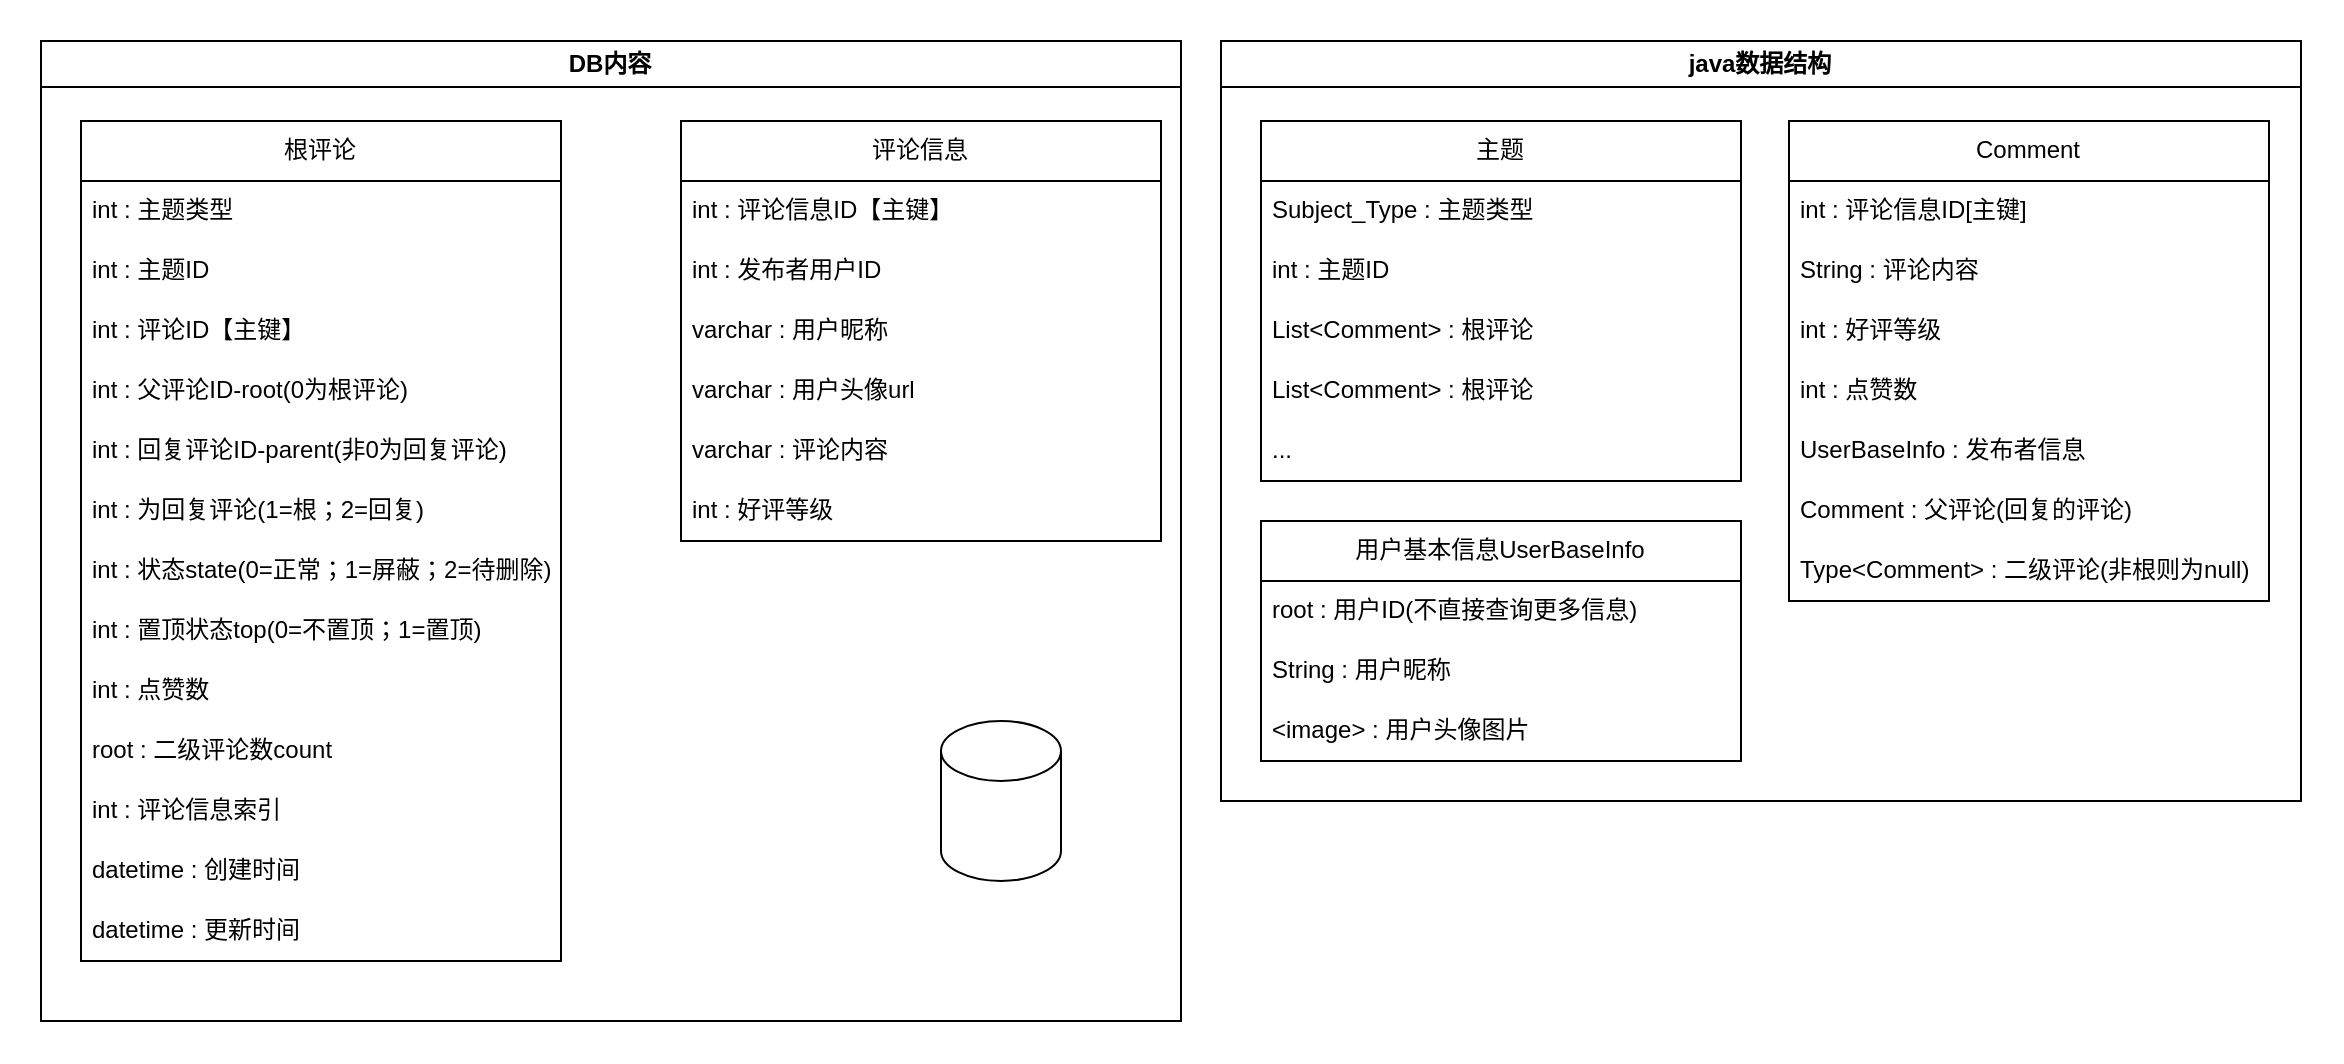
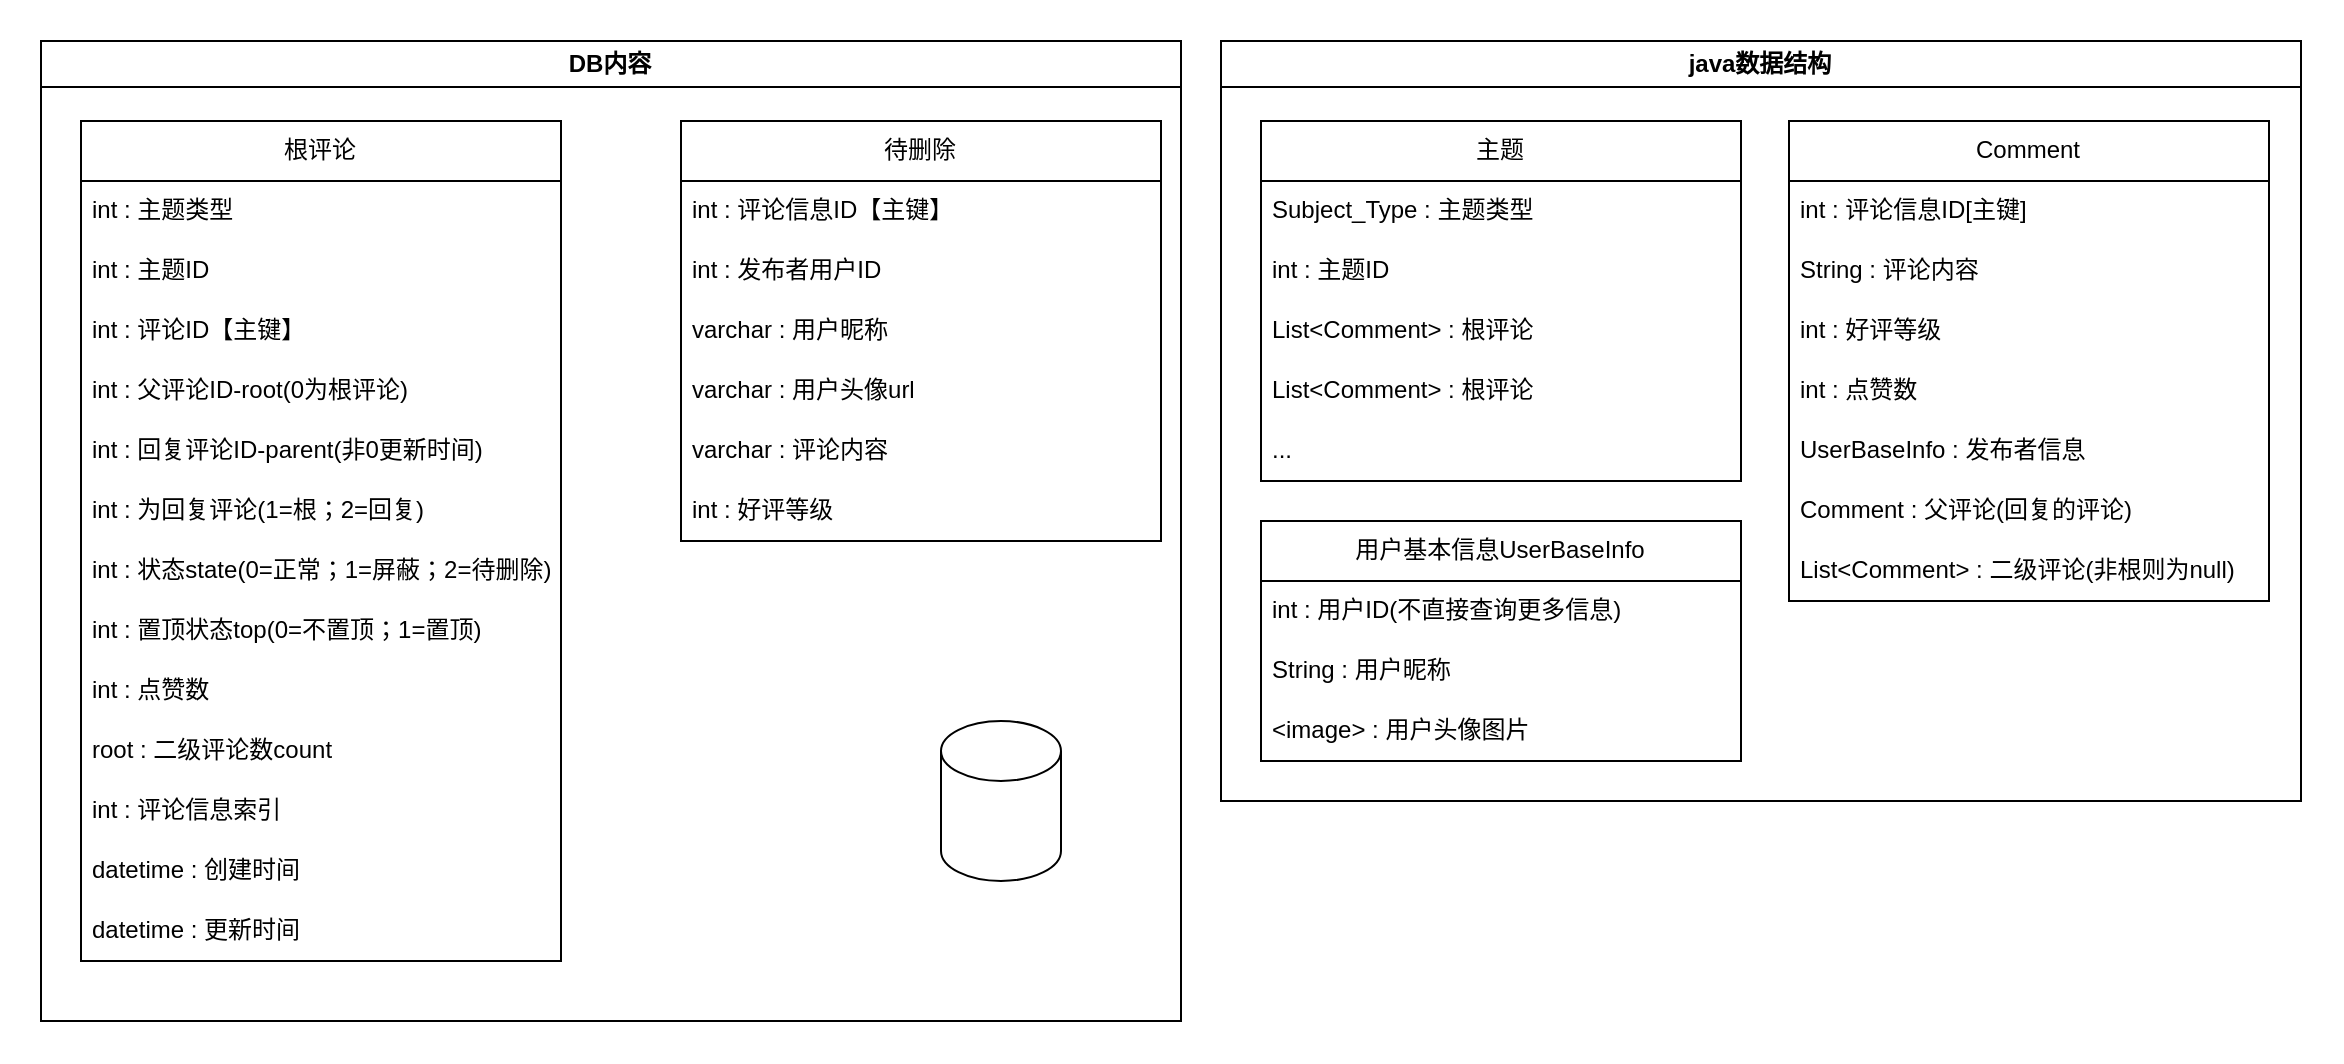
(921, 151) -> (921, 151)
(321, 451) -> (309, 451)
(2029, 571) -> (2026, 571)
(1470, 611) -> (1460, 611)
